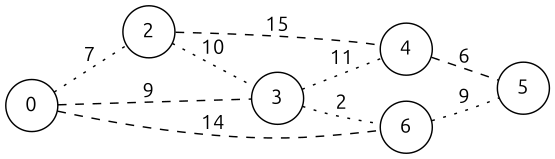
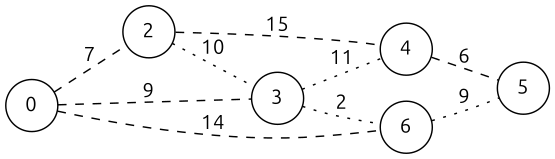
(90, 69) -> (90, 69)
